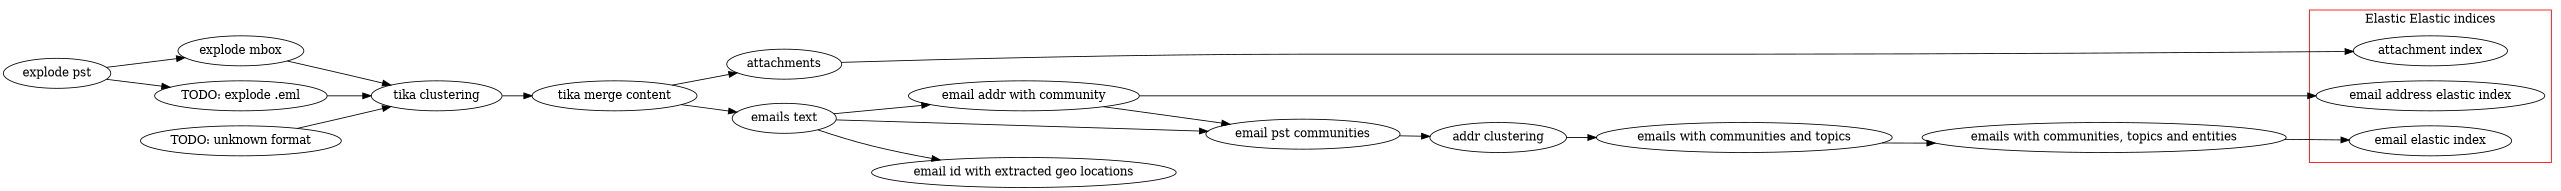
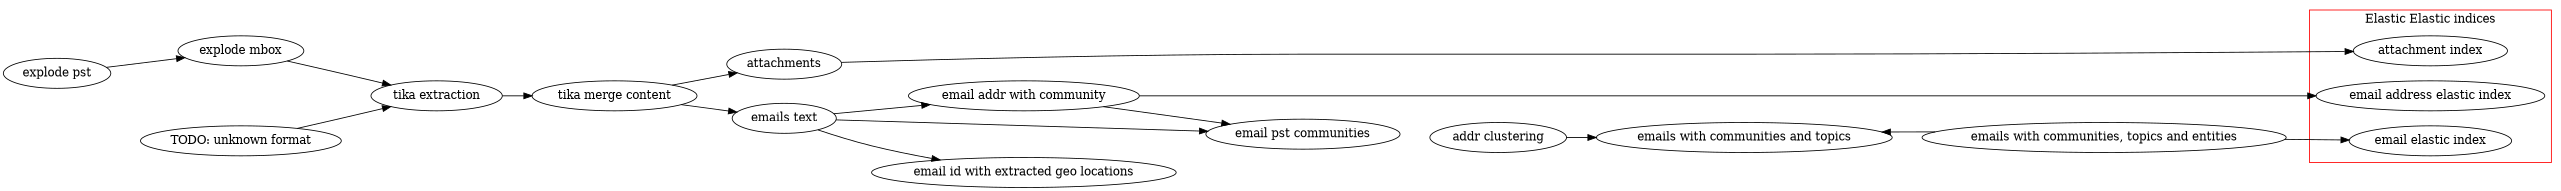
(241, 96) -> none
(437, 96) -> (437, 96)
(1411, 136) -> none
(1904, 143) -> (1913, 132)
